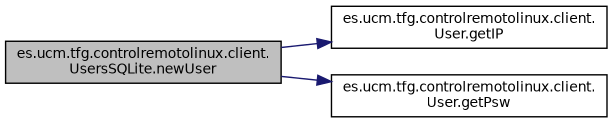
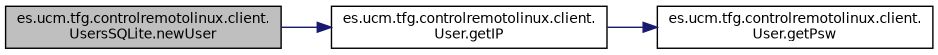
(299, 78) -> (625, 27)
